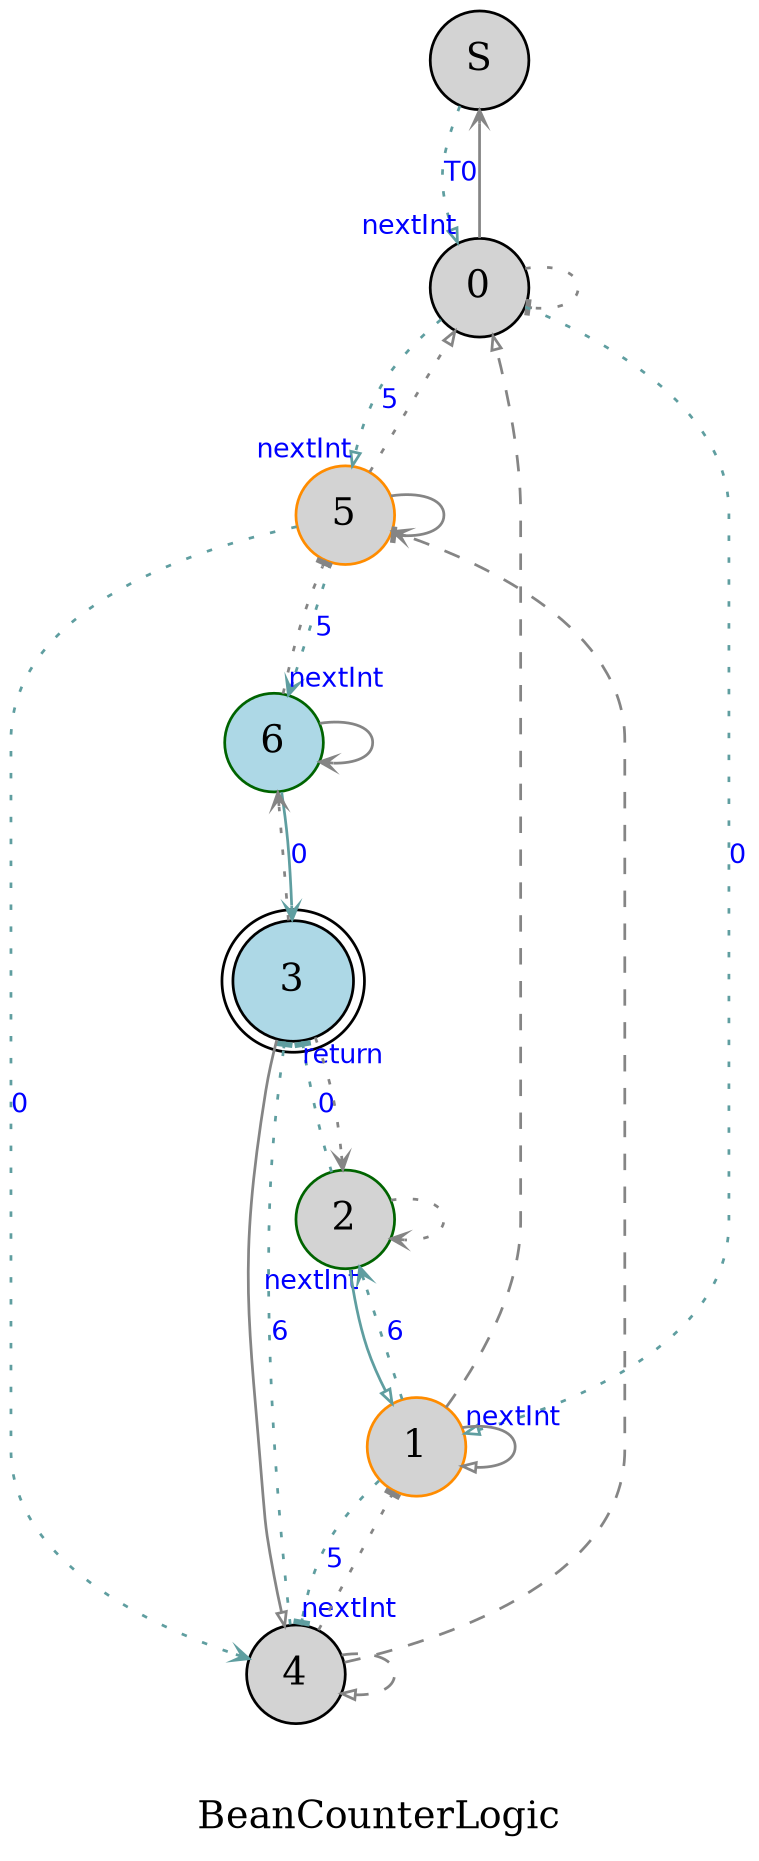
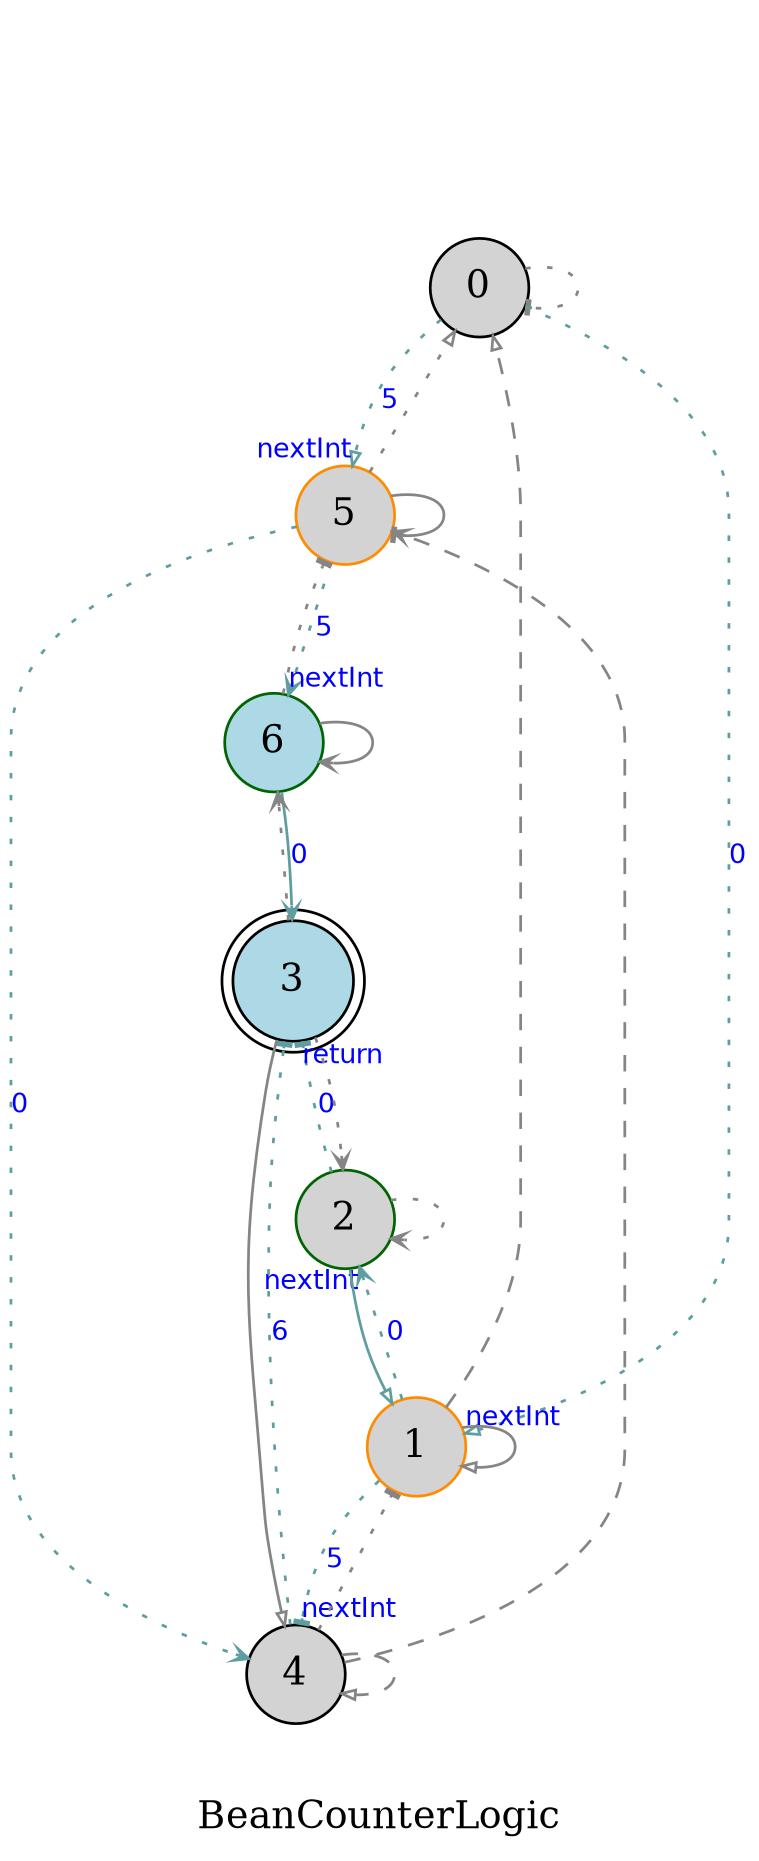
(480, 60) -> none
(396, 1333) -> (396, 1333)
